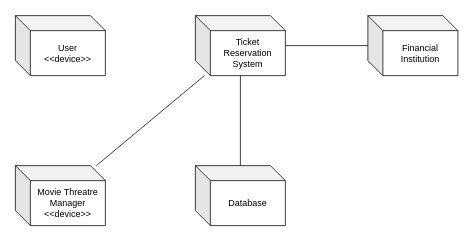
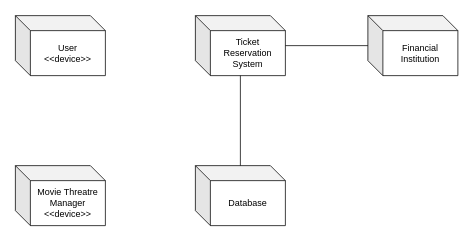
(150, 120) -> none
